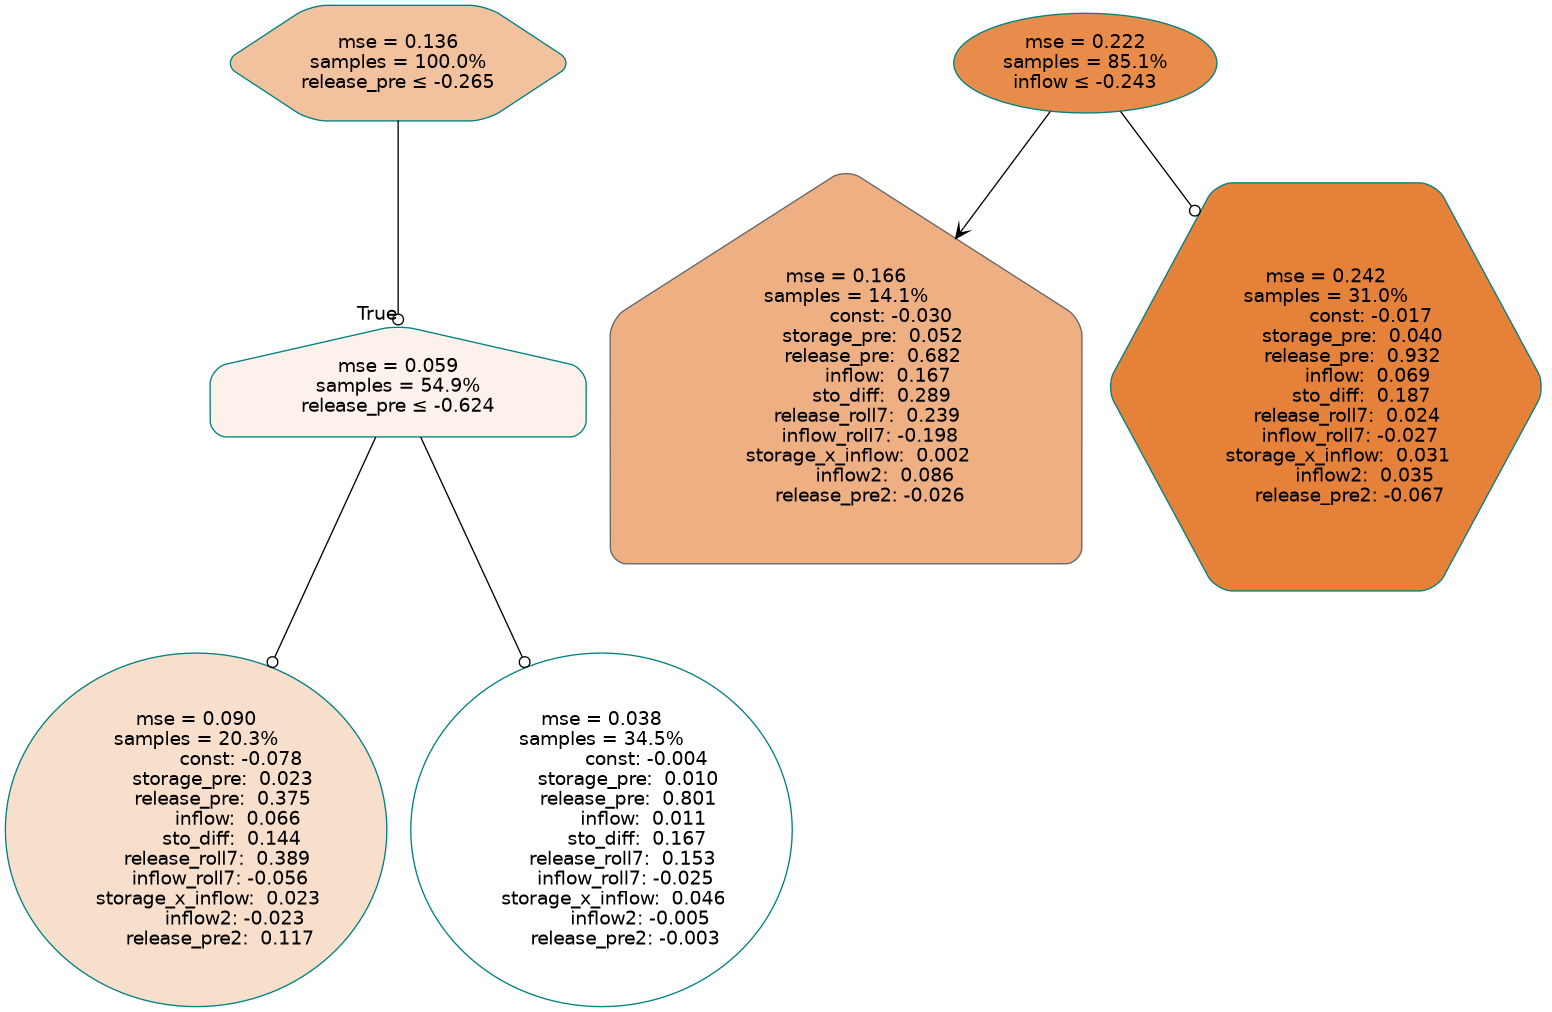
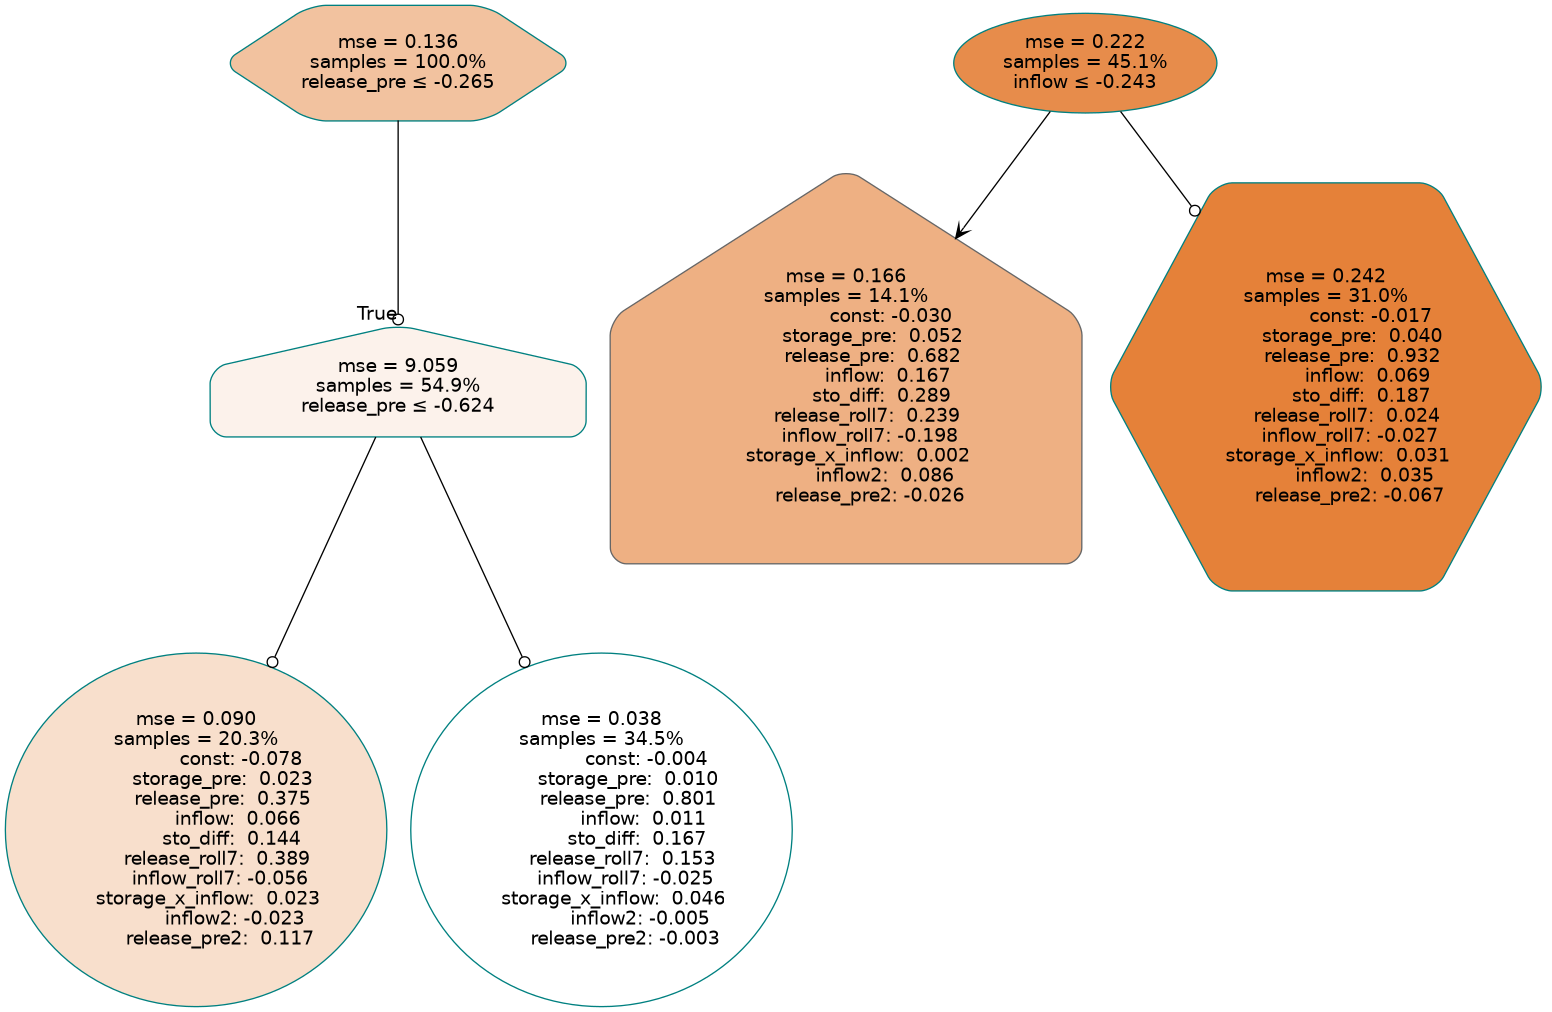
(1085, 63) -> (1085, 63)
(398, 387) -> (398, 387)
